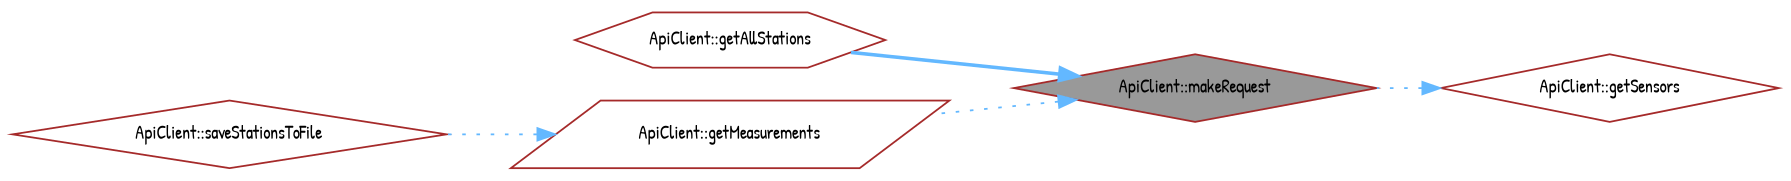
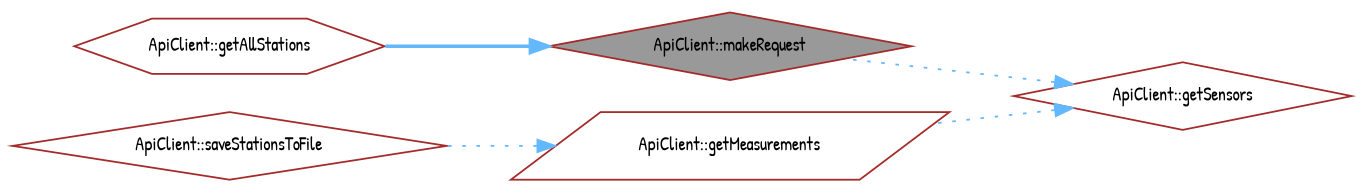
(995, 108) -> (995, 117)
